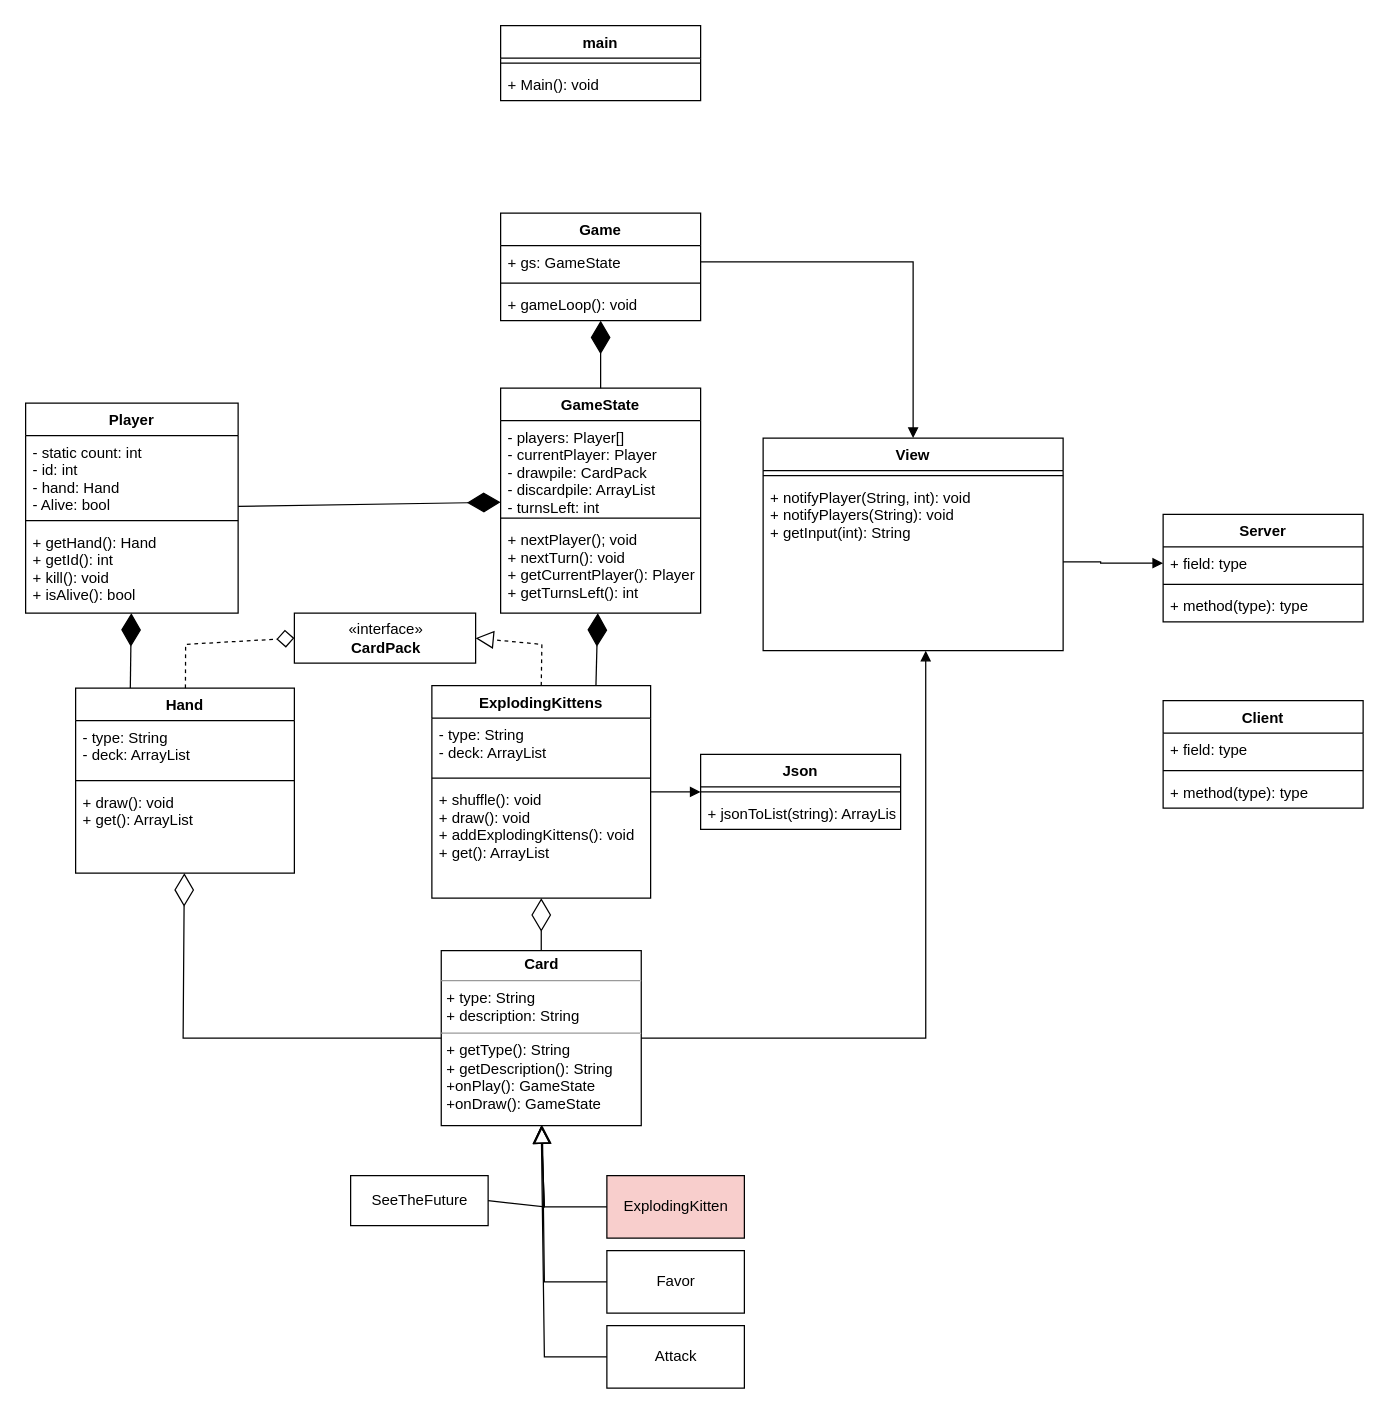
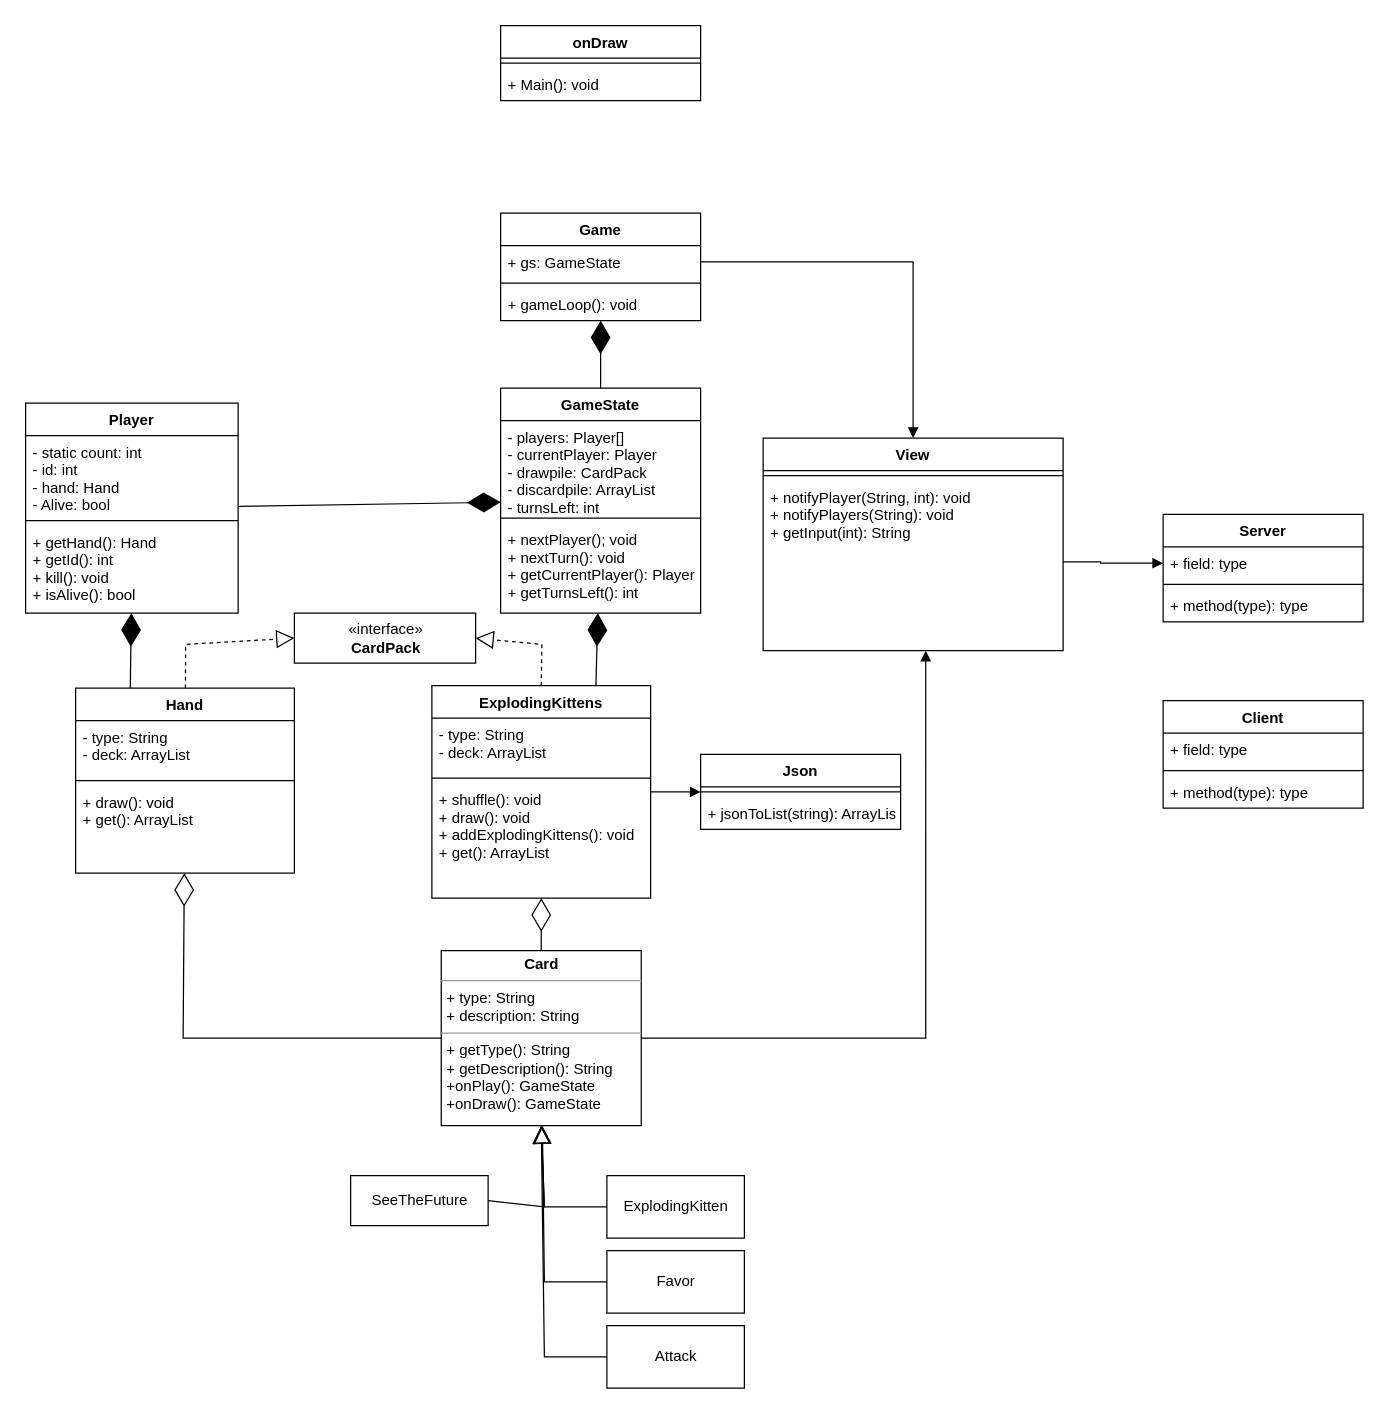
(600, 43) -> (600, 43)
(275, 639) -> (275, 639)
(676, 1207) -> (676, 1207)
